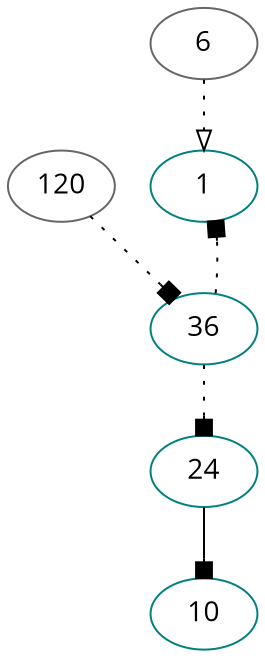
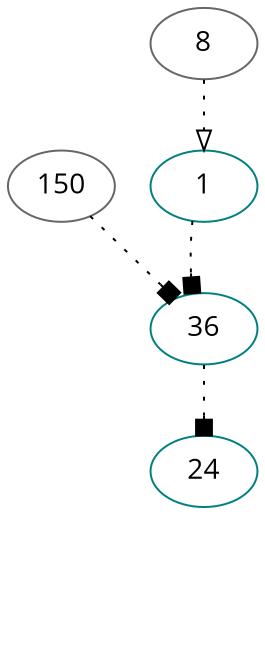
(204, 44) -> (204, 44)
(61, 186) -> (61, 186)
(217, 267) -> (191, 247)
(204, 614) -> none
